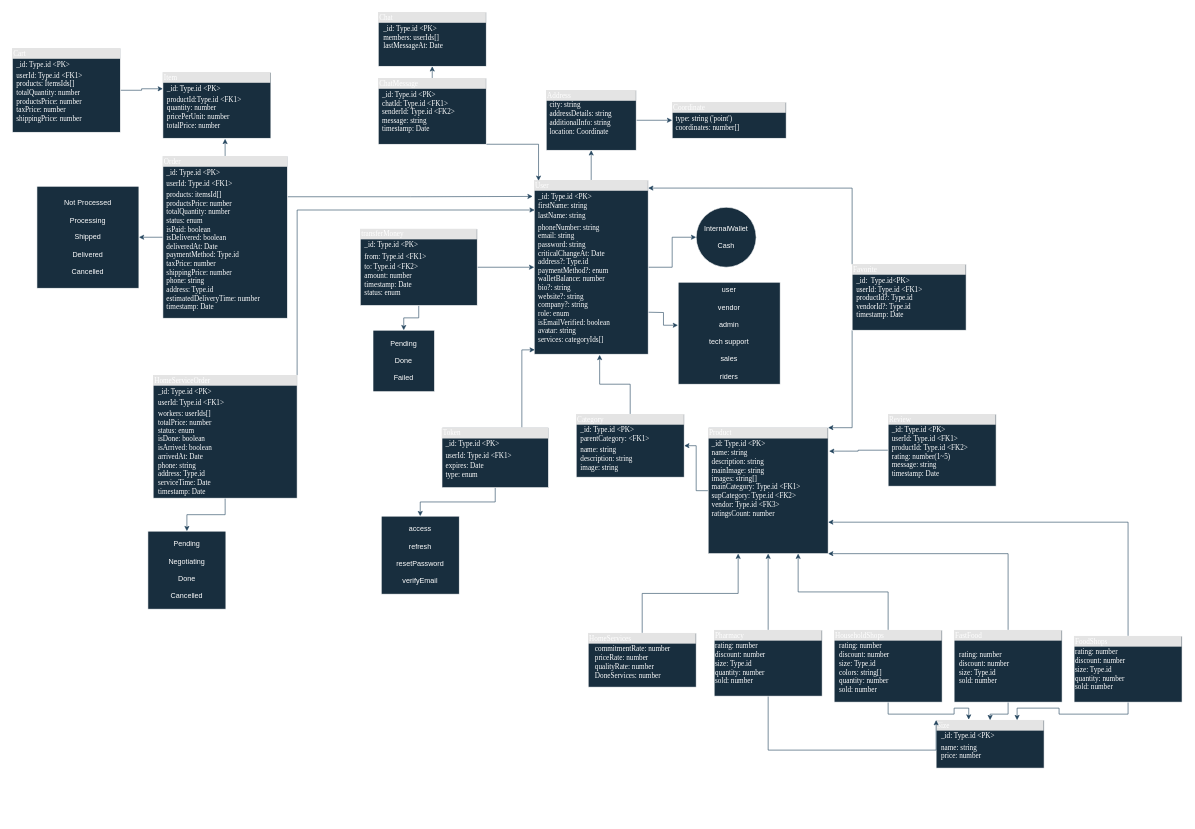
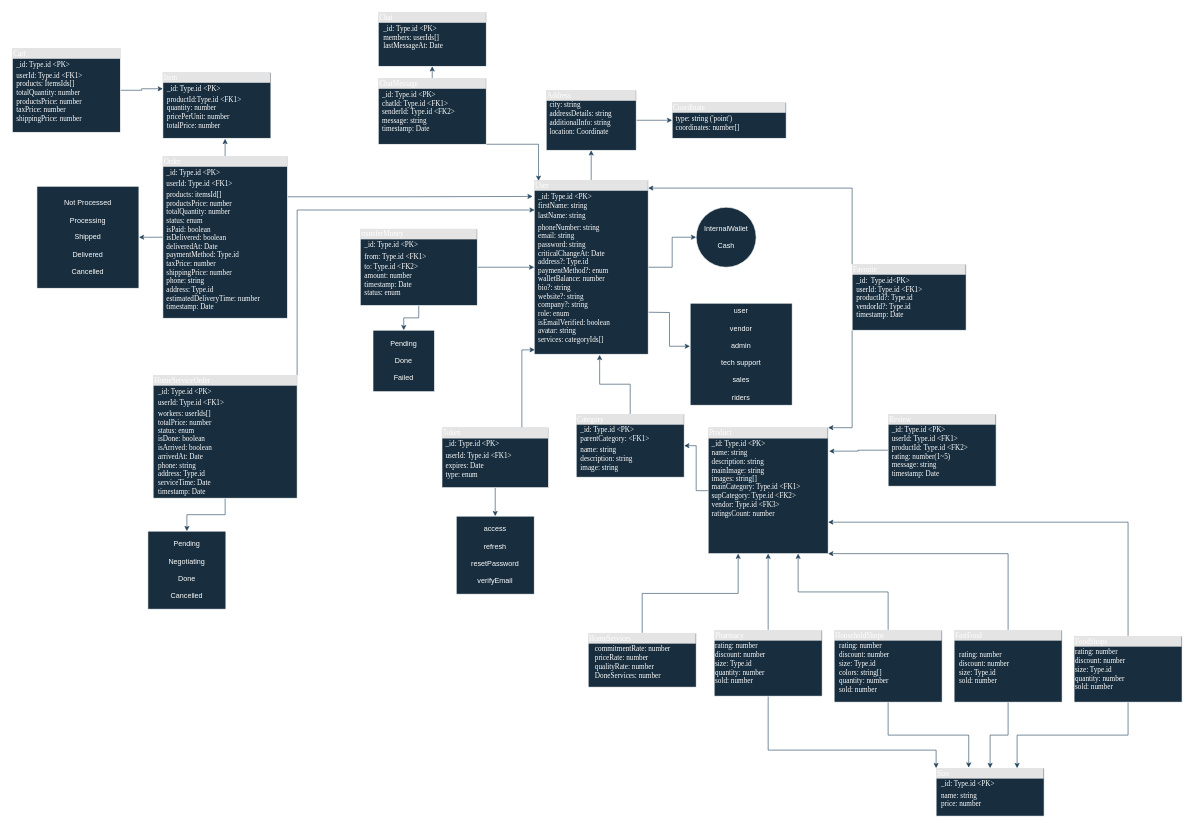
(729, 333) -> (741, 354)
(420, 555) -> (495, 555)
(990, 744) -> (990, 792)
